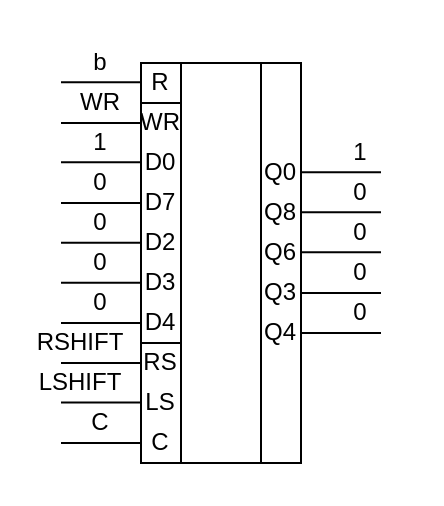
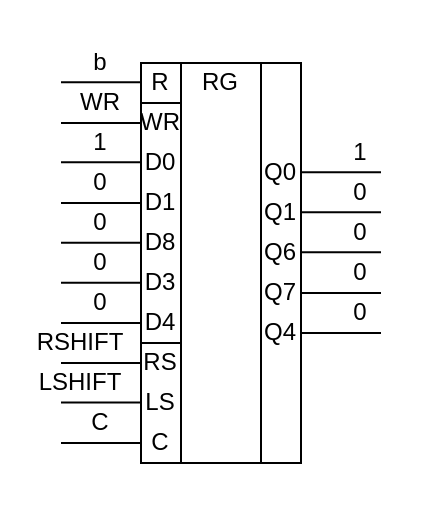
none -> (221, 83)
(161, 203) -> (161, 203)
(281, 213) -> (281, 213)
(161, 243) -> (161, 243)
(281, 293) -> (281, 293)
